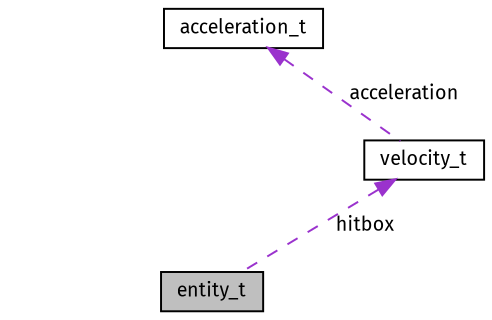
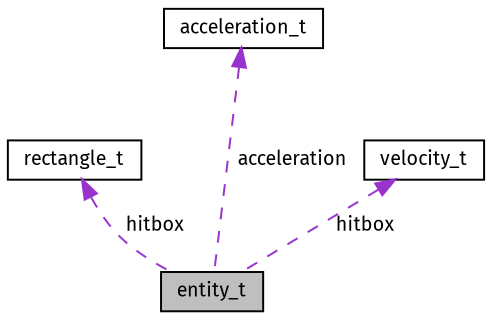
(342, 100) -> (227, 170)
none -> (75, 160)
